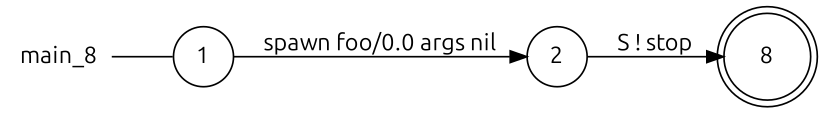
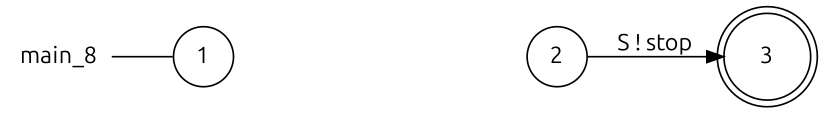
(372, 57) -> none
(767, 57) -> (767, 57)
